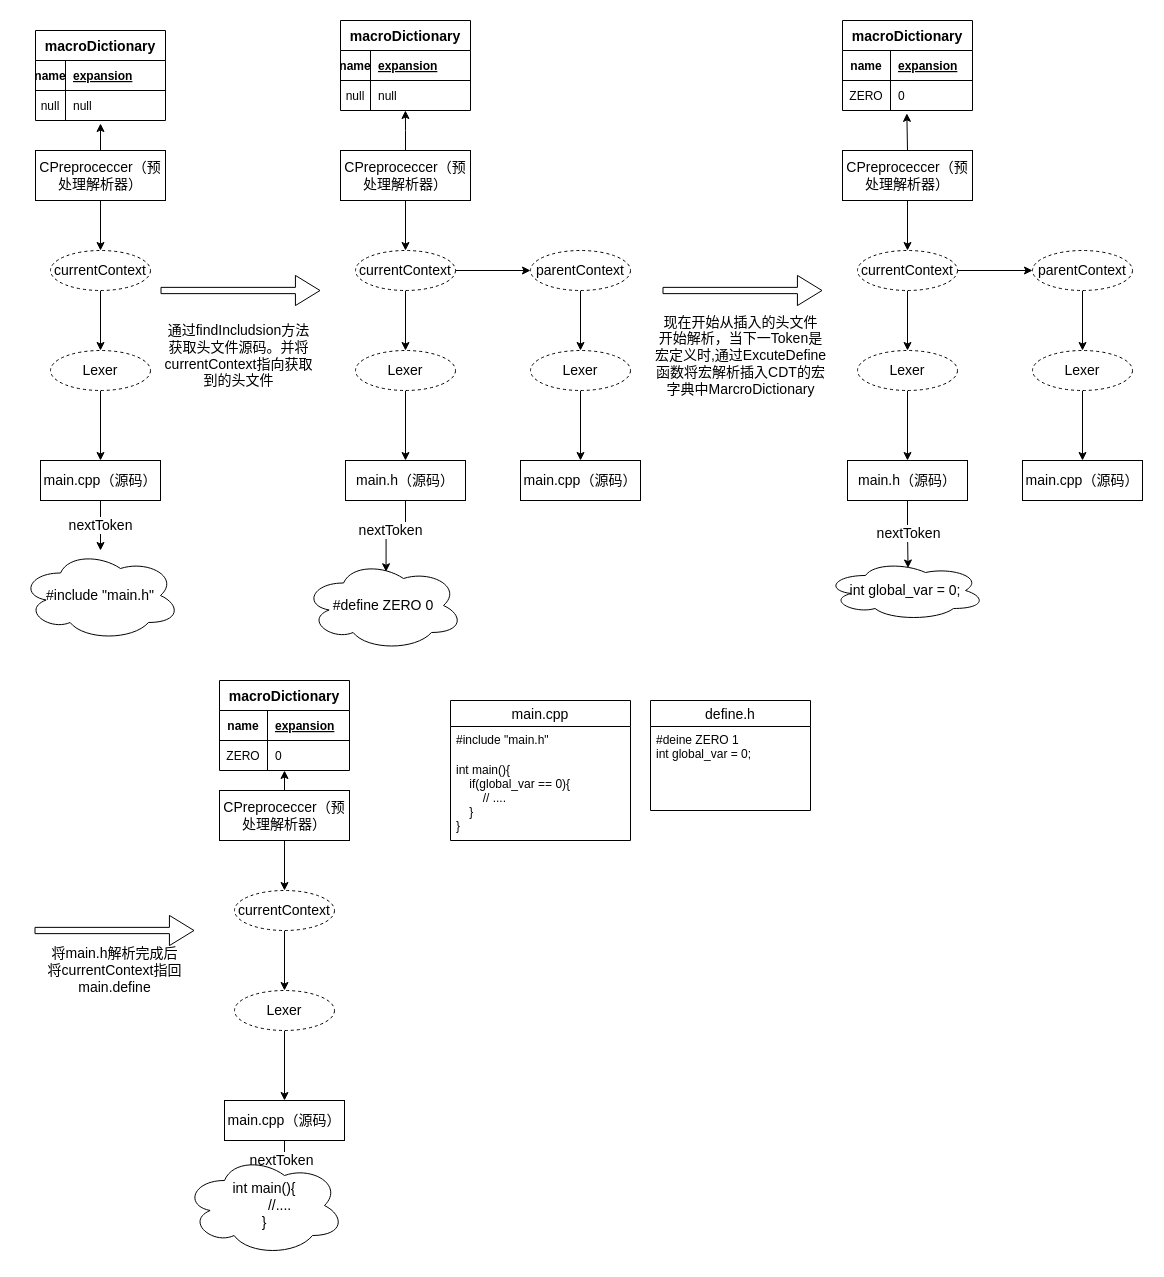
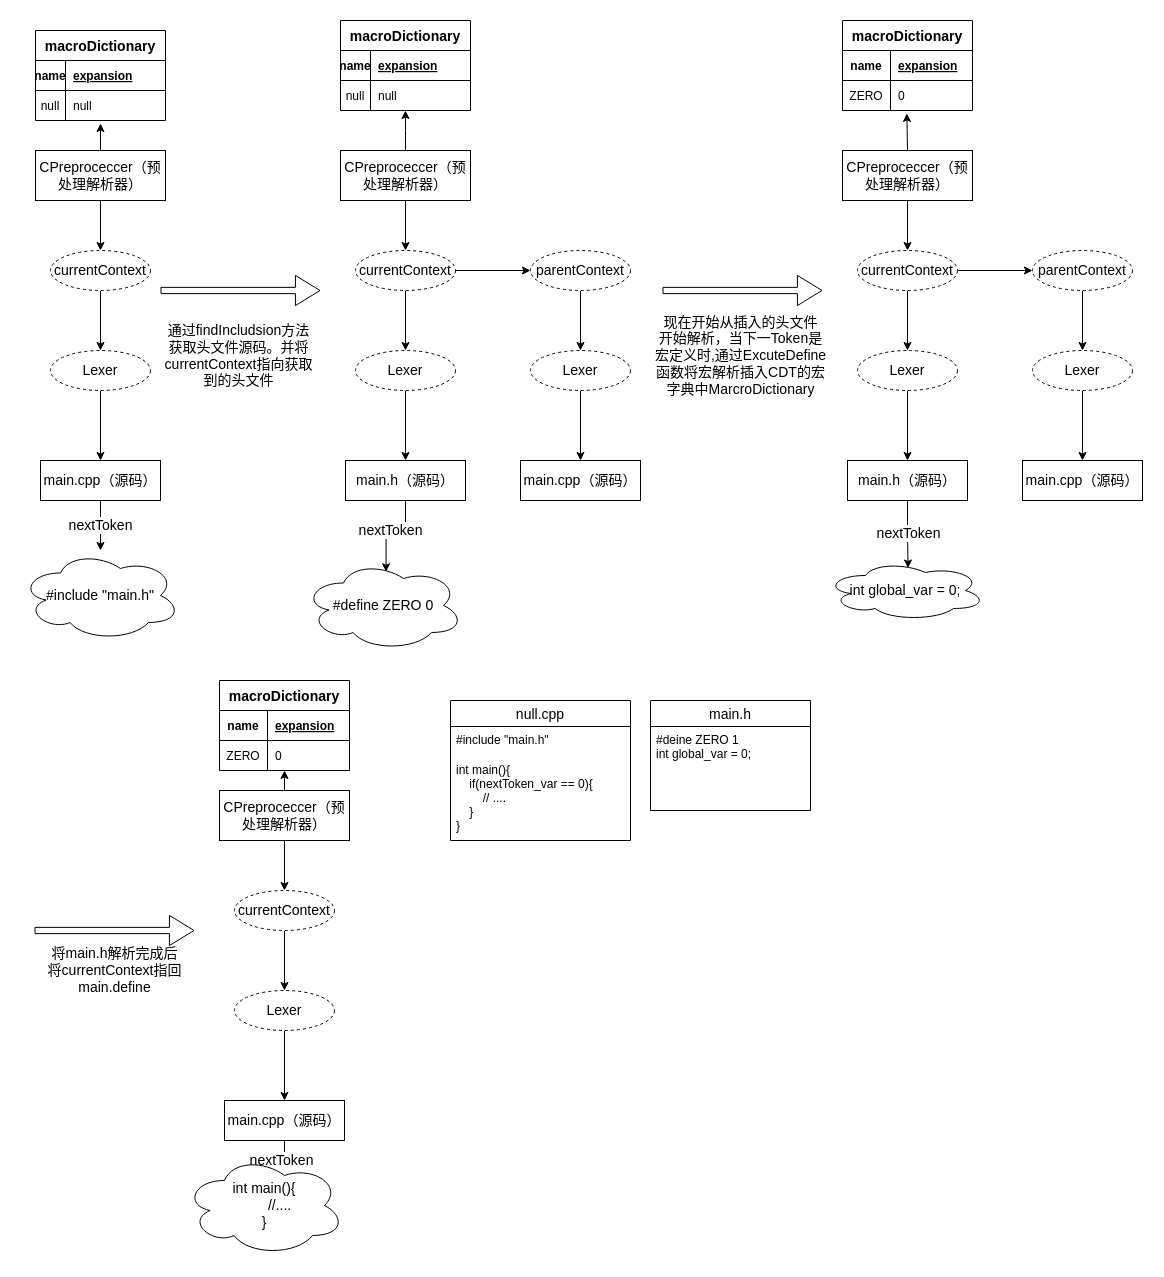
(540, 714) -> (540, 714)
(730, 714) -> (730, 714)
(488, 770) -> (488, 770)
